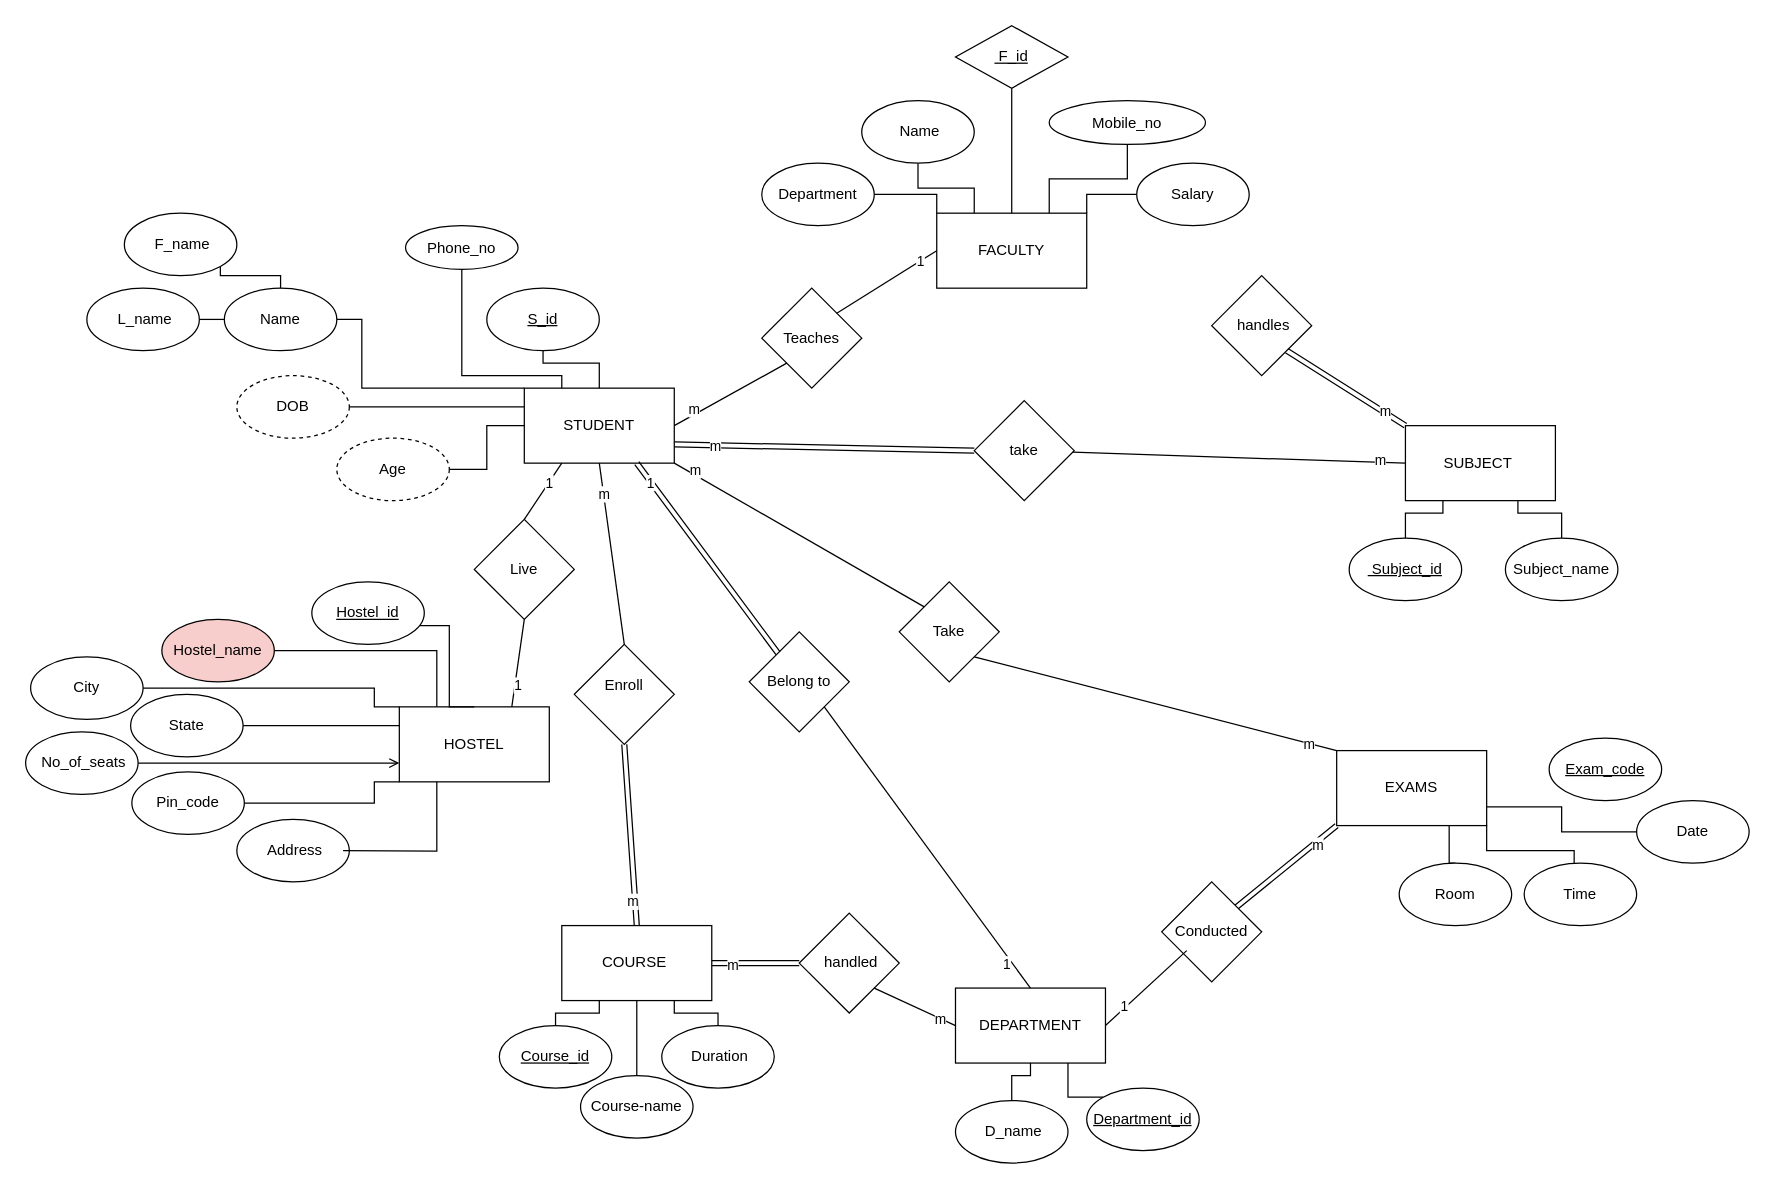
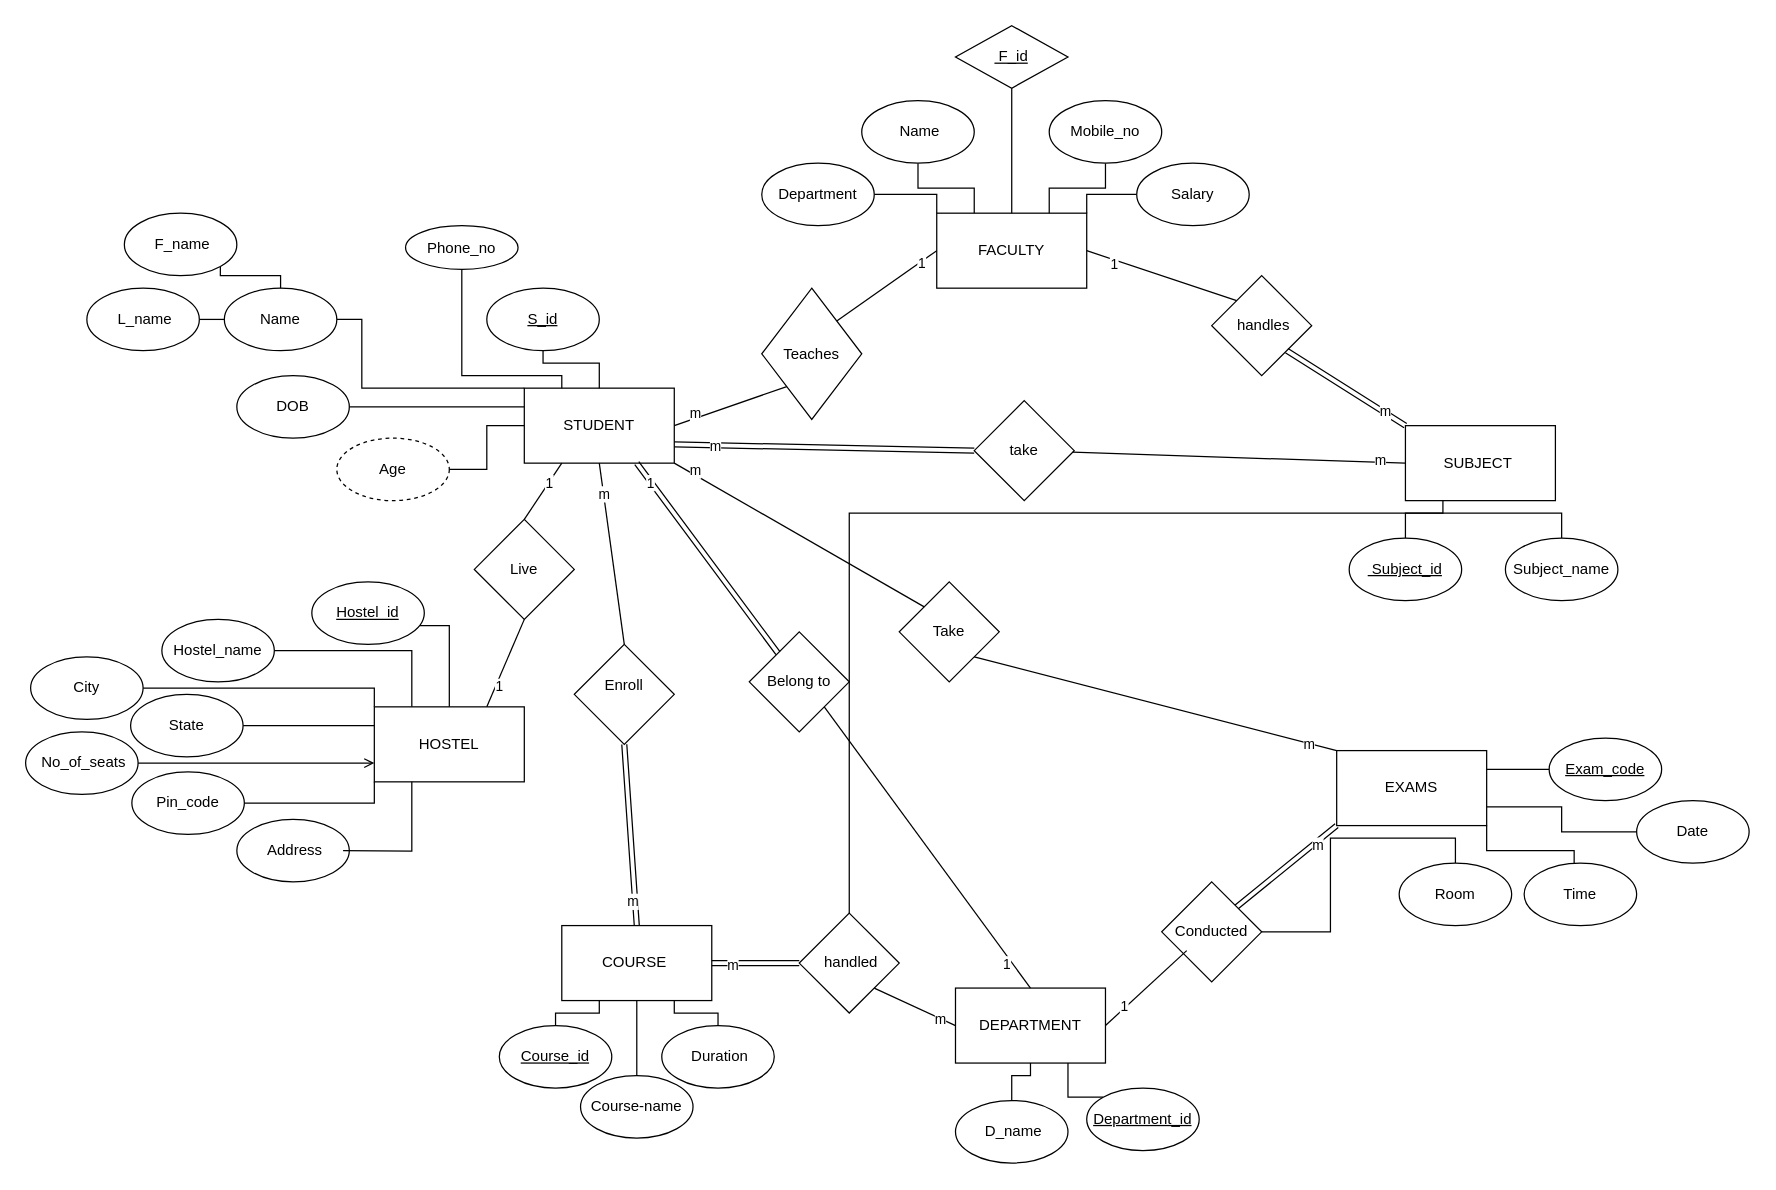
(1128, 123) -> (1106, 132)
none -> (1162, 276)
(812, 338) -> (812, 354)
(293, 407) -> (293, 407)
(1518, 508) -> (1013, 513)
(218, 651) -> (218, 651)
(474, 744) -> (449, 744)
none -> (1518, 769)
(1449, 848) -> (1331, 843)
